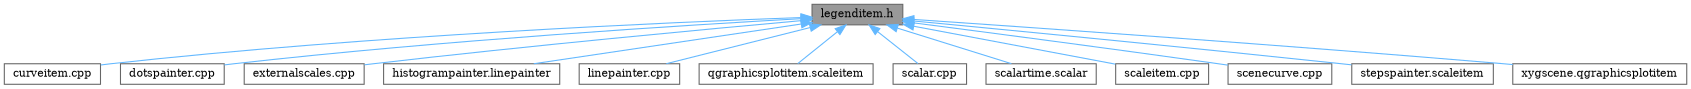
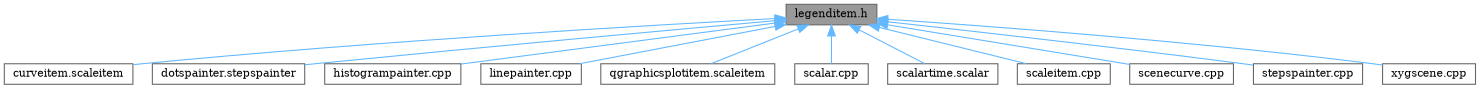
(52, 74) -> (69, 74)
(172, 74) -> (229, 74)
(304, 74) -> none
(472, 74) -> (393, 74)
(1423, 74) -> (1308, 74)
(1600, 74) -> (1429, 74)
